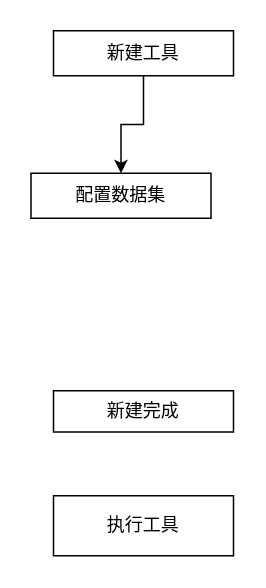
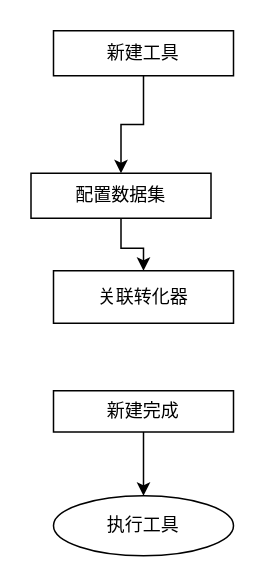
none -> (123, 248)
none -> (143, 297)
none -> (143, 459)
(143, 526) -> (143, 526)
